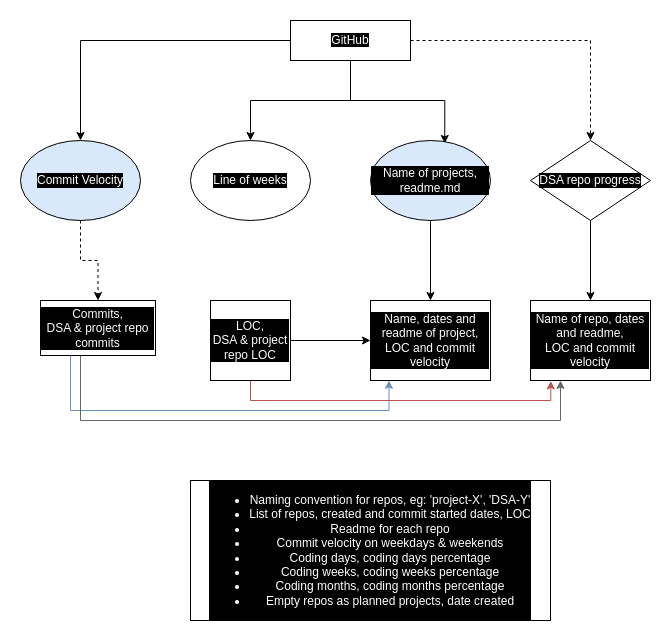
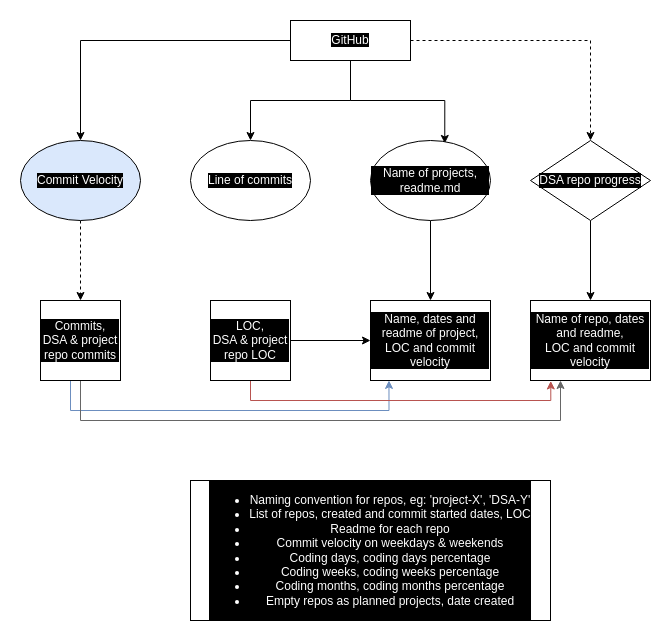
(251, 181) -> (251, 181)
(431, 181) -> (431, 181)
(98, 328) -> (81, 341)
